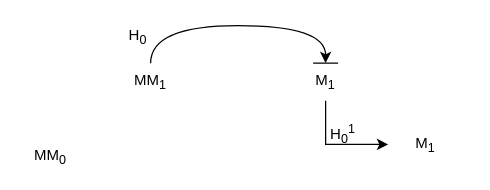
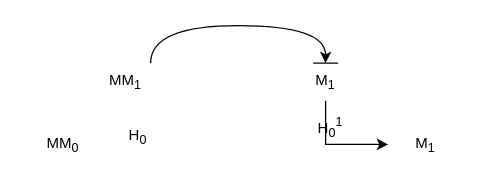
(138, 37) -> (138, 137)
(151, 82) -> (126, 82)
(343, 134) -> (331, 128)
(51, 157) -> (63, 144)
